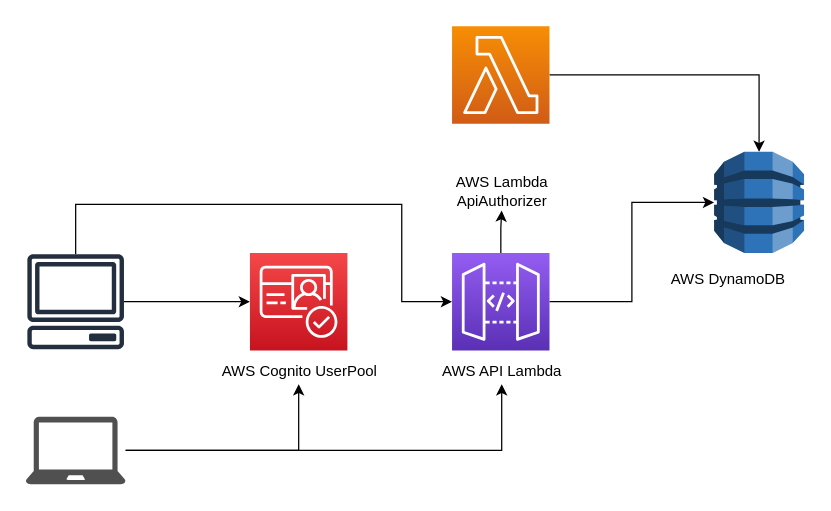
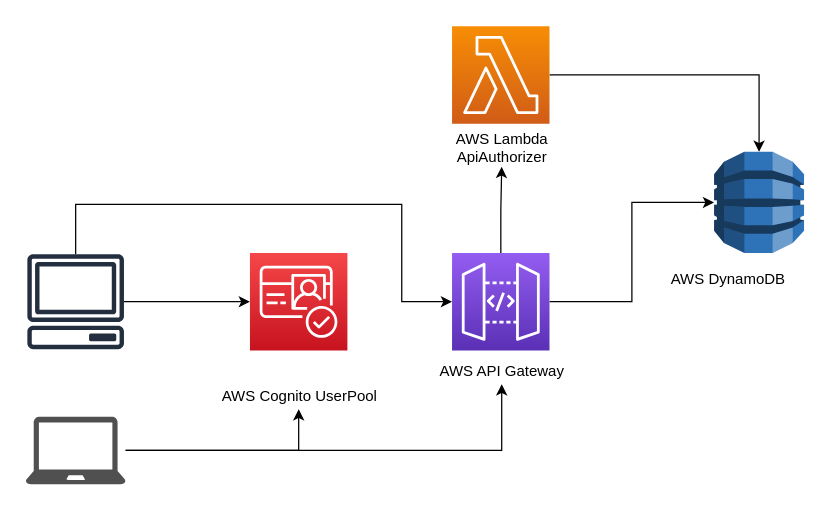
(502, 192) -> (502, 148)
(299, 372) -> (299, 397)
(503, 372) -> (503, 372)
